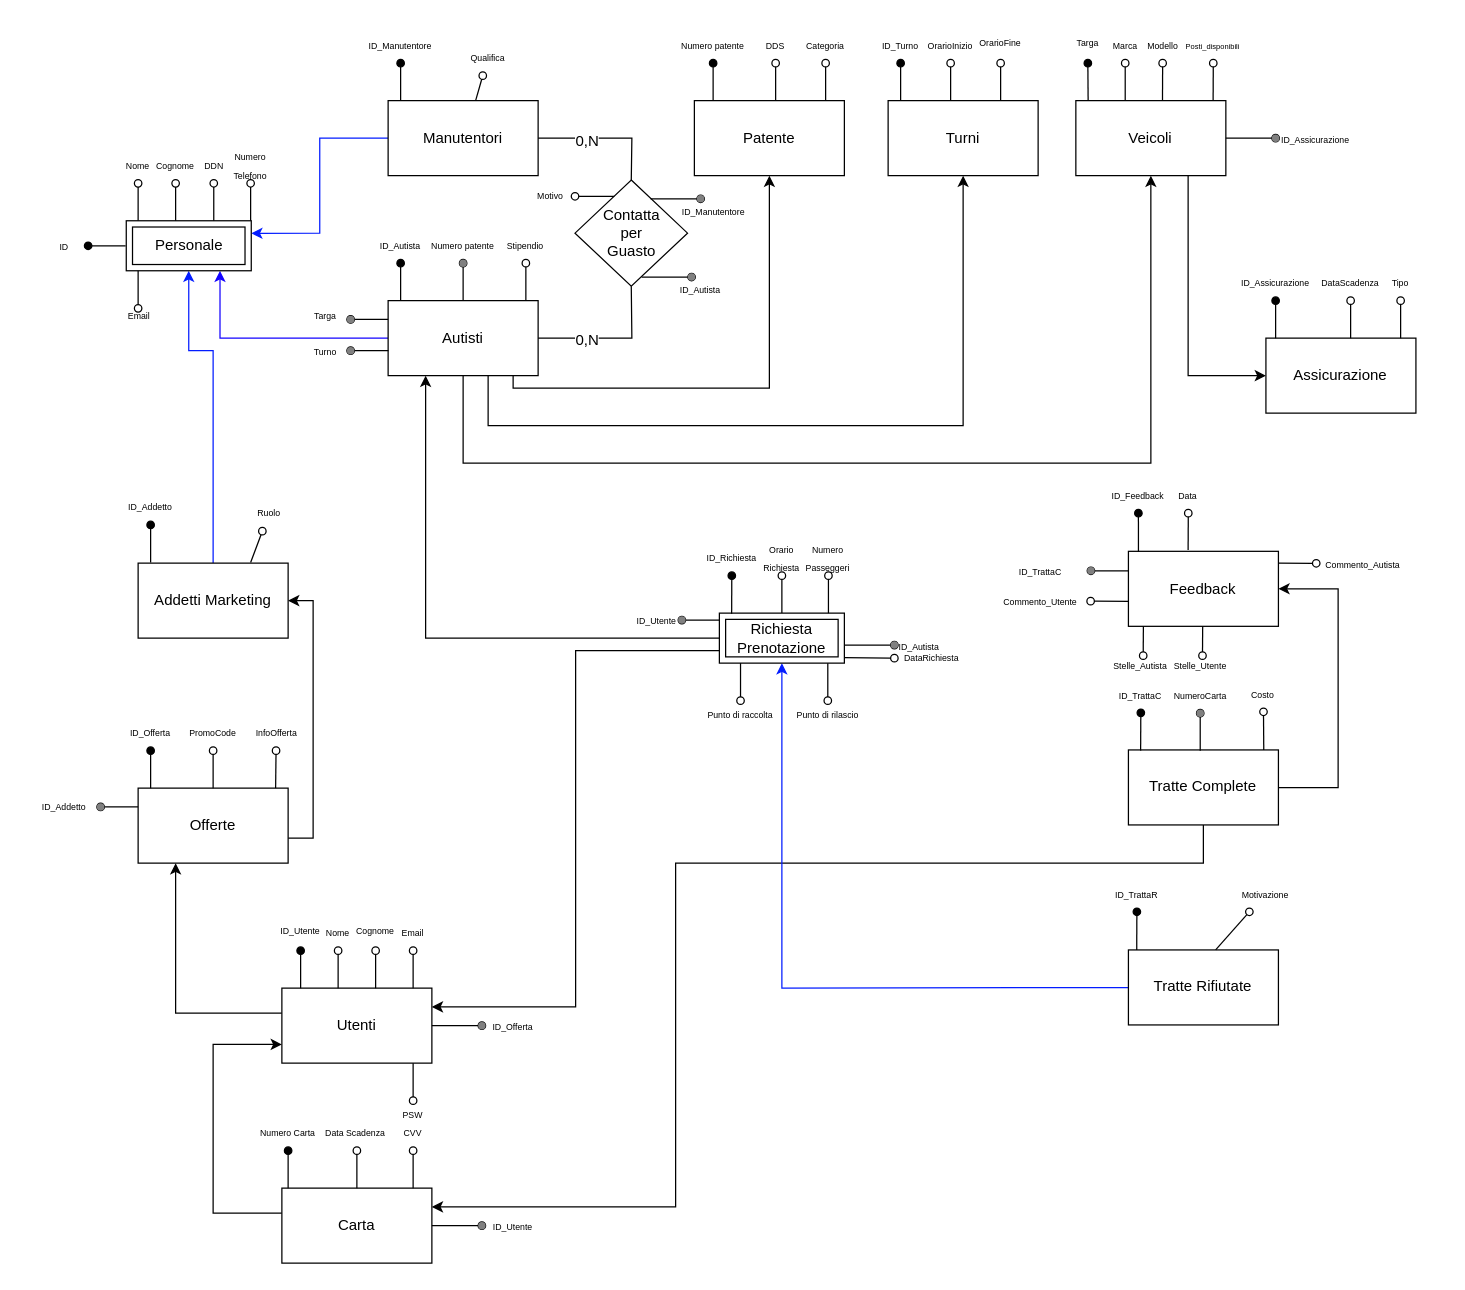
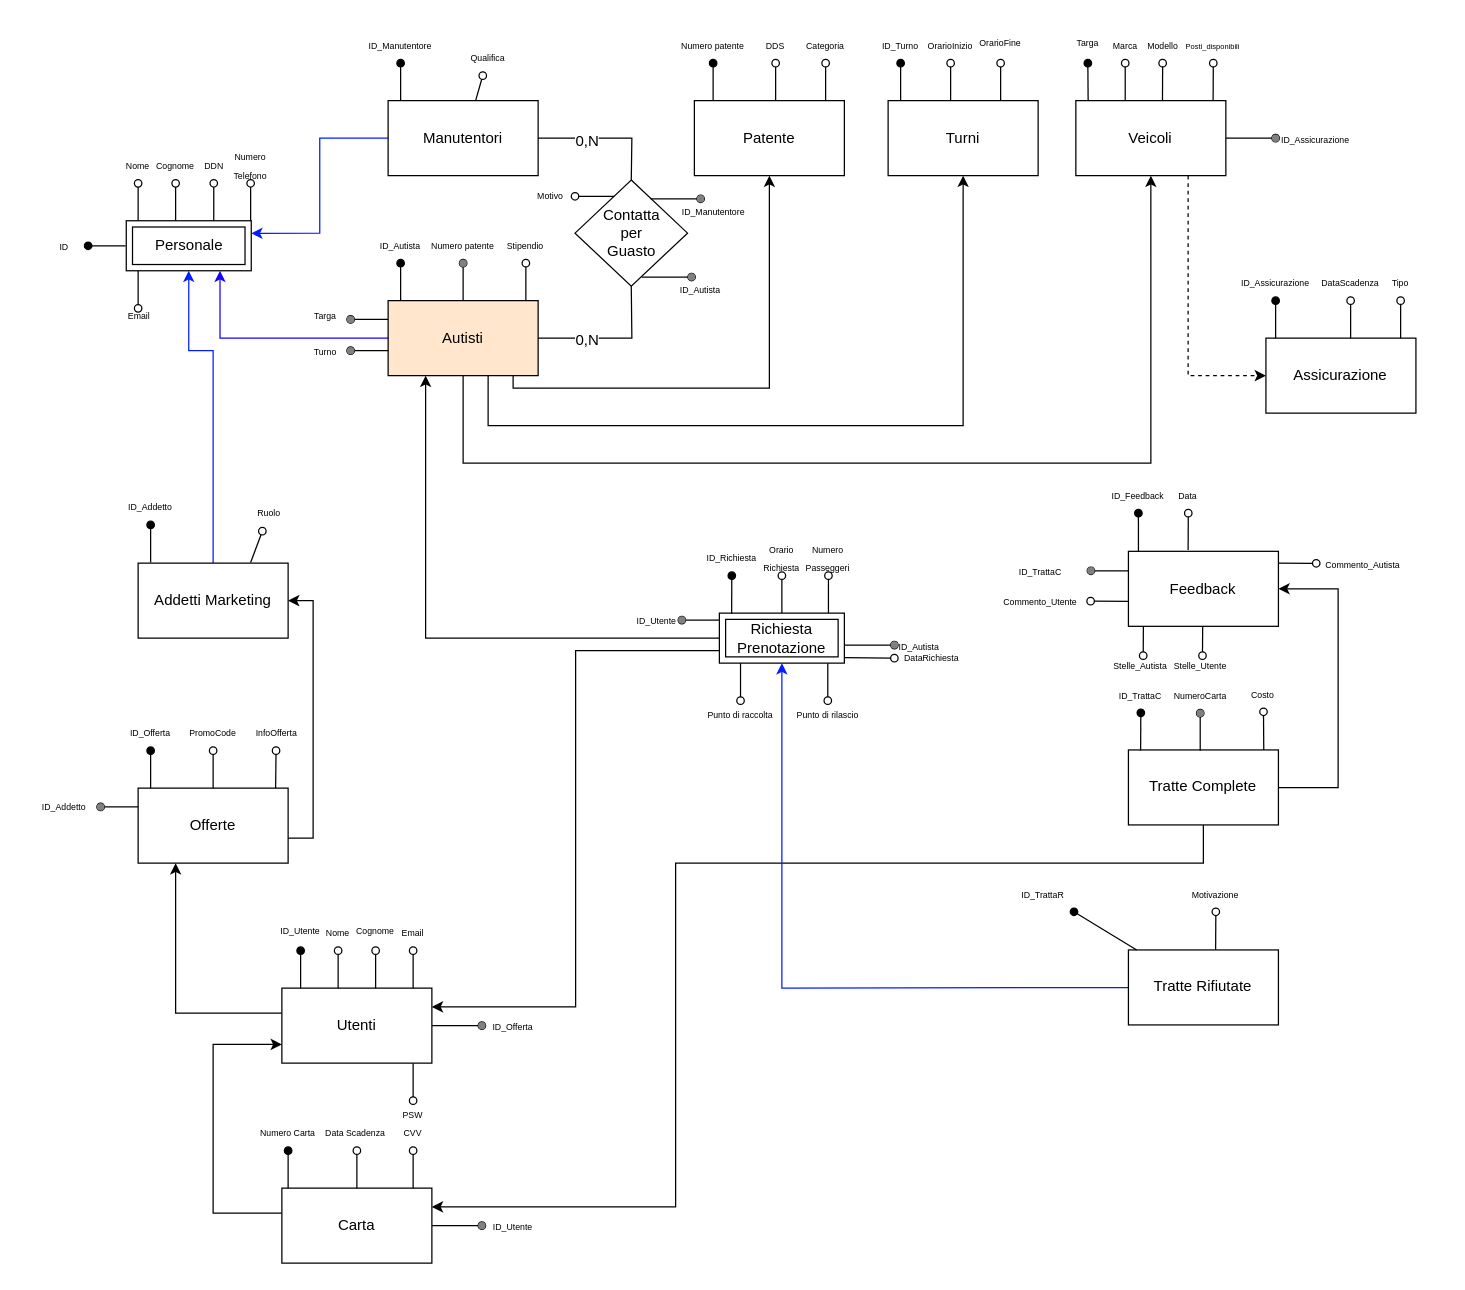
(1188, 311) -> (1188, 311)
(463, 338) -> (463, 338)
(1137, 893) -> (1043, 893)
(1266, 893) -> (1216, 893)
